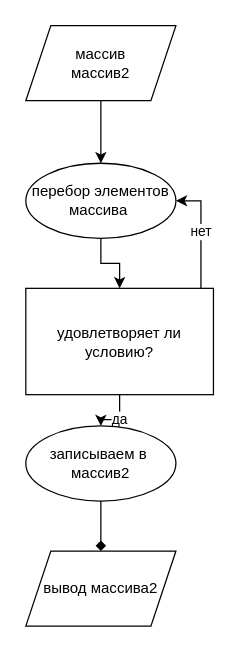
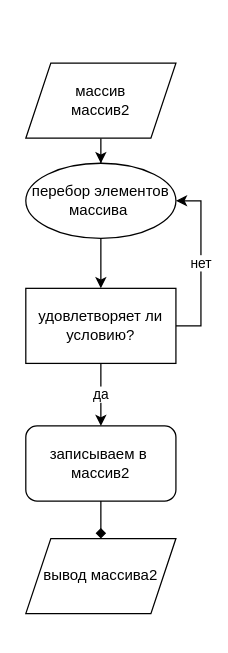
(101, 63) -> (101, 101)
(119, 341) -> (101, 326)
(101, 463) -> (101, 463)
(101, 588) -> (101, 576)
